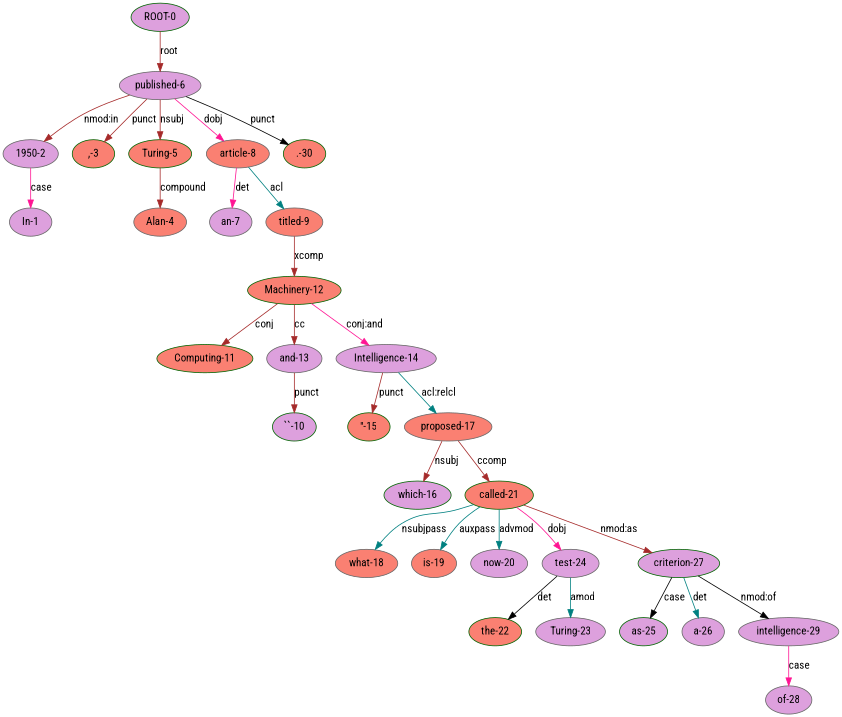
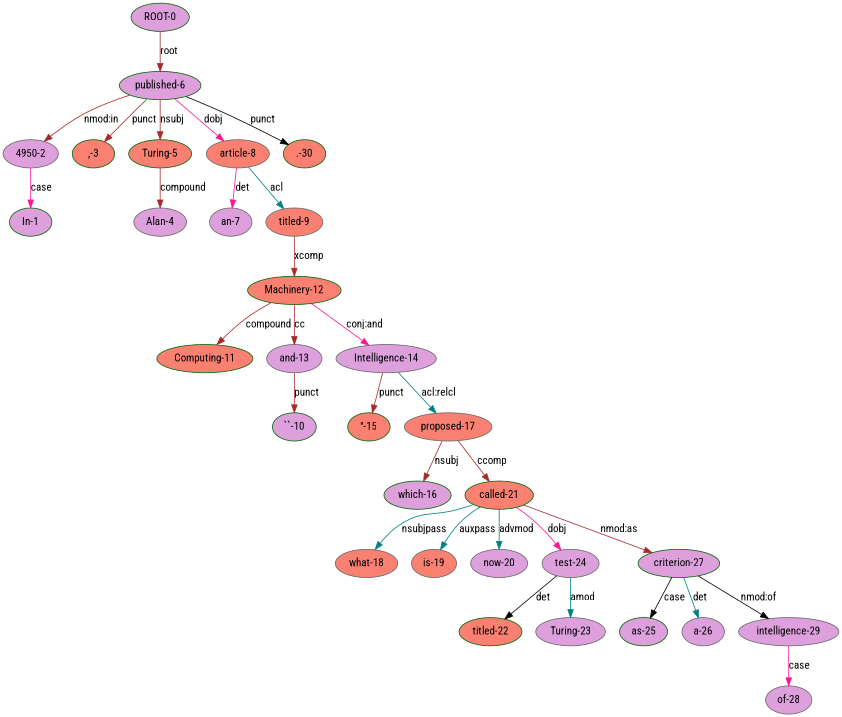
(160, 86) -> (160, 86)
(31, 154) -> (31, 154)
(31, 222) -> (31, 222)
(160, 222) -> (160, 222)
(265, 324) -> (268, 324)
(495, 632) -> (491, 632)
